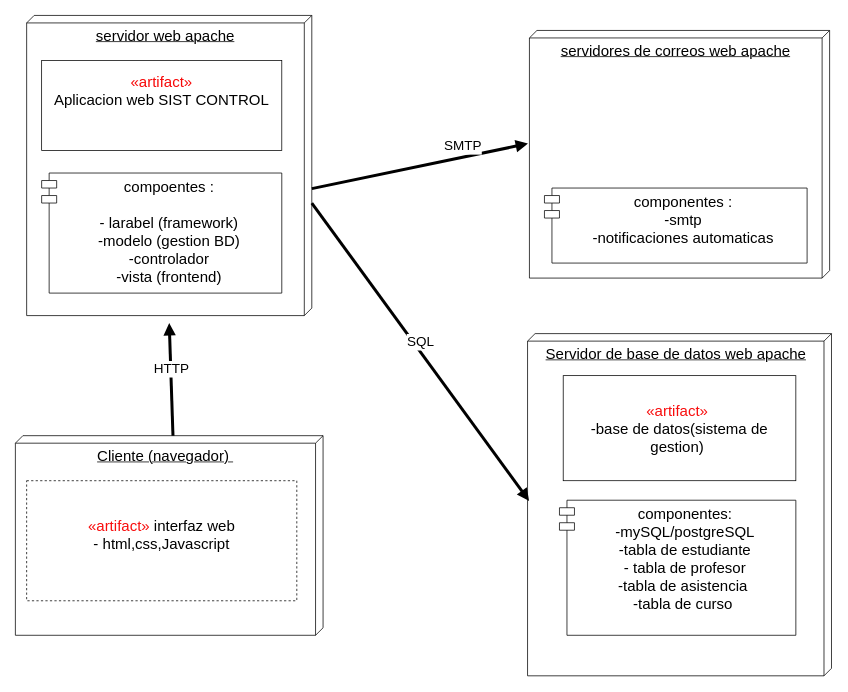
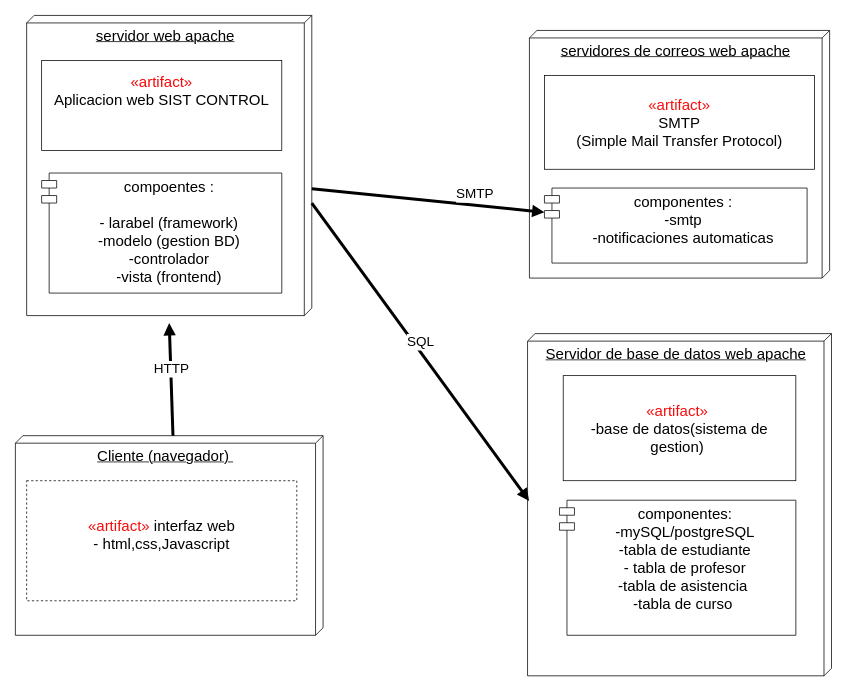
none -> (679, 122)
(414, 167) -> (422, 200)
